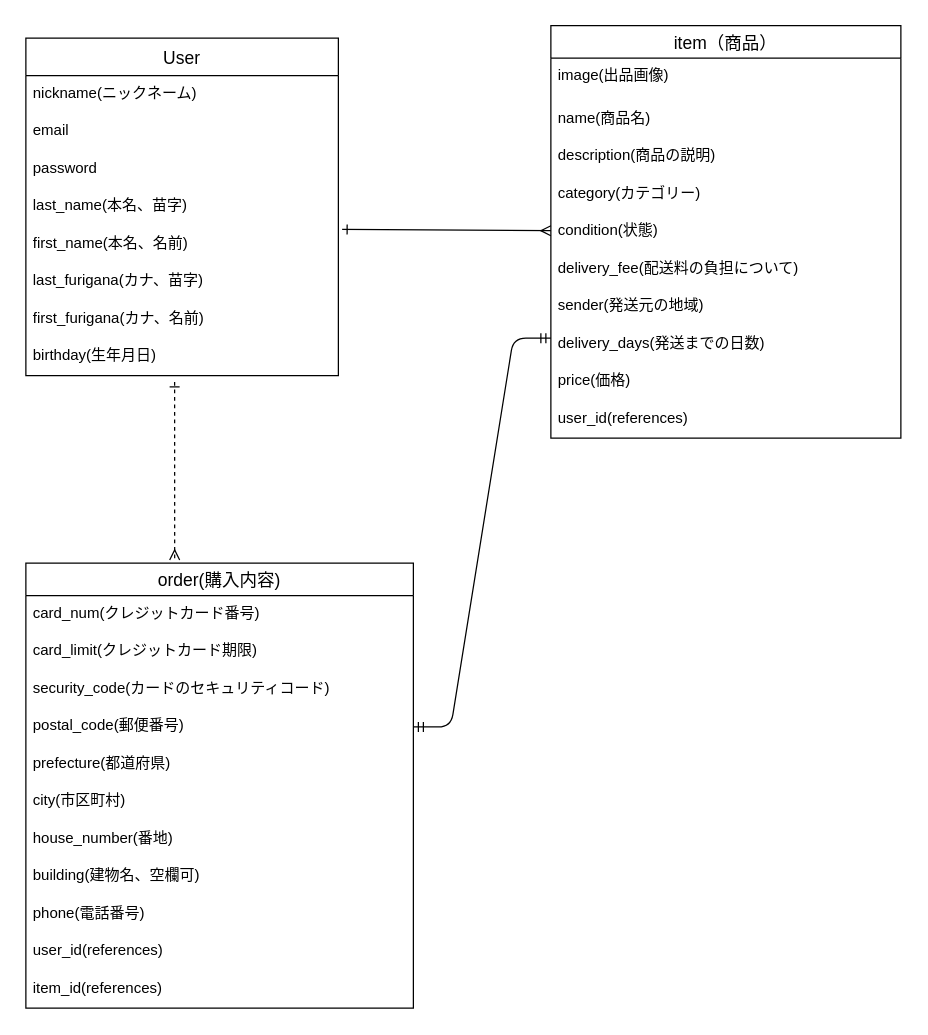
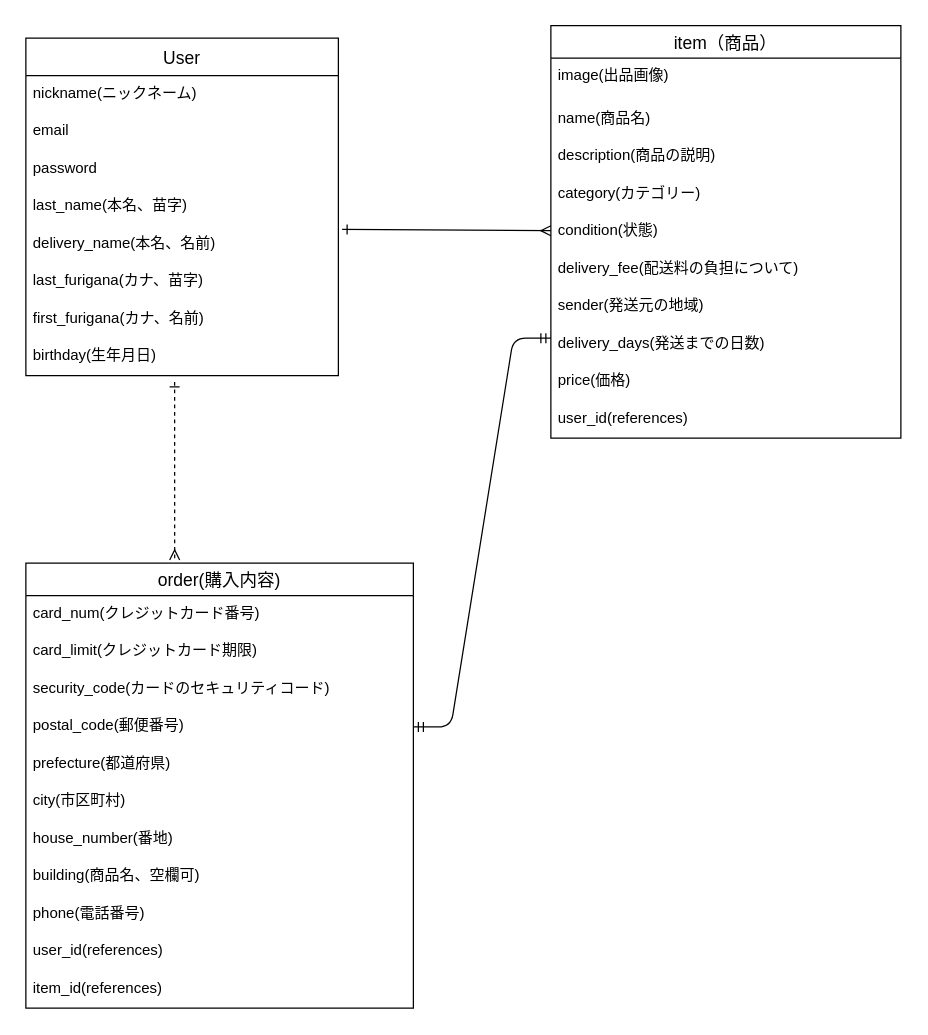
(118, 243) -> (129, 243)
(121, 875) -> (121, 875)
